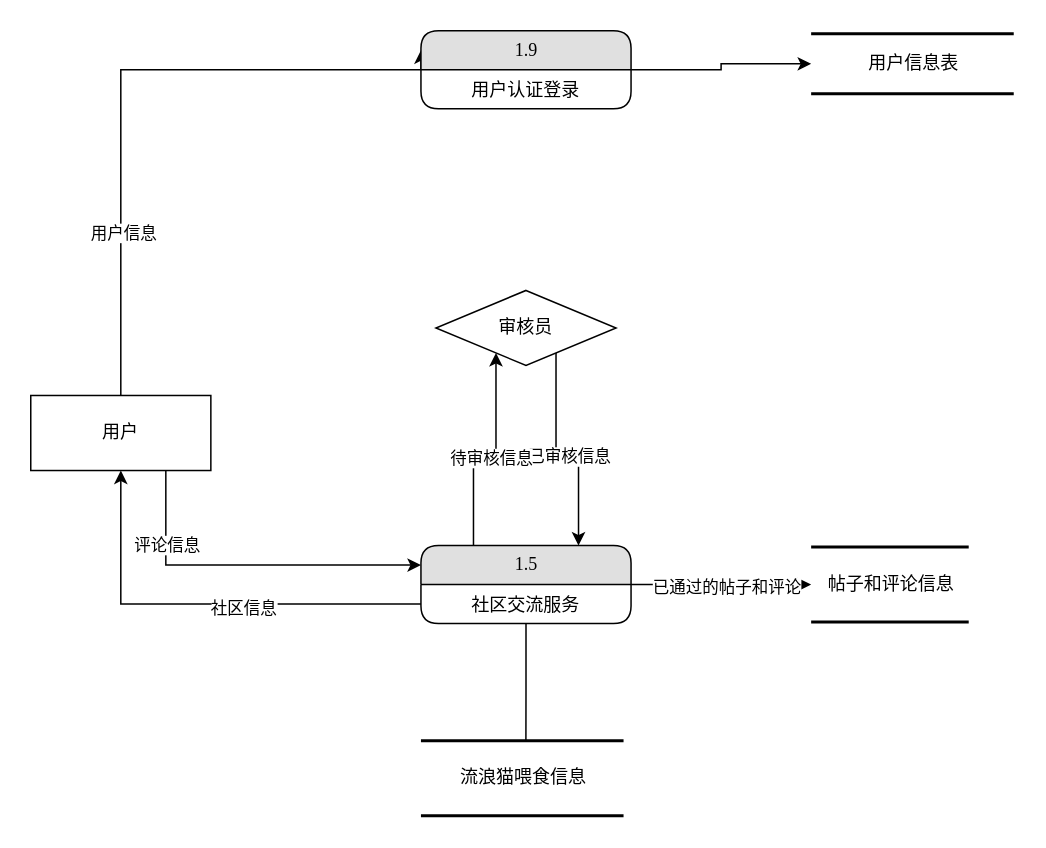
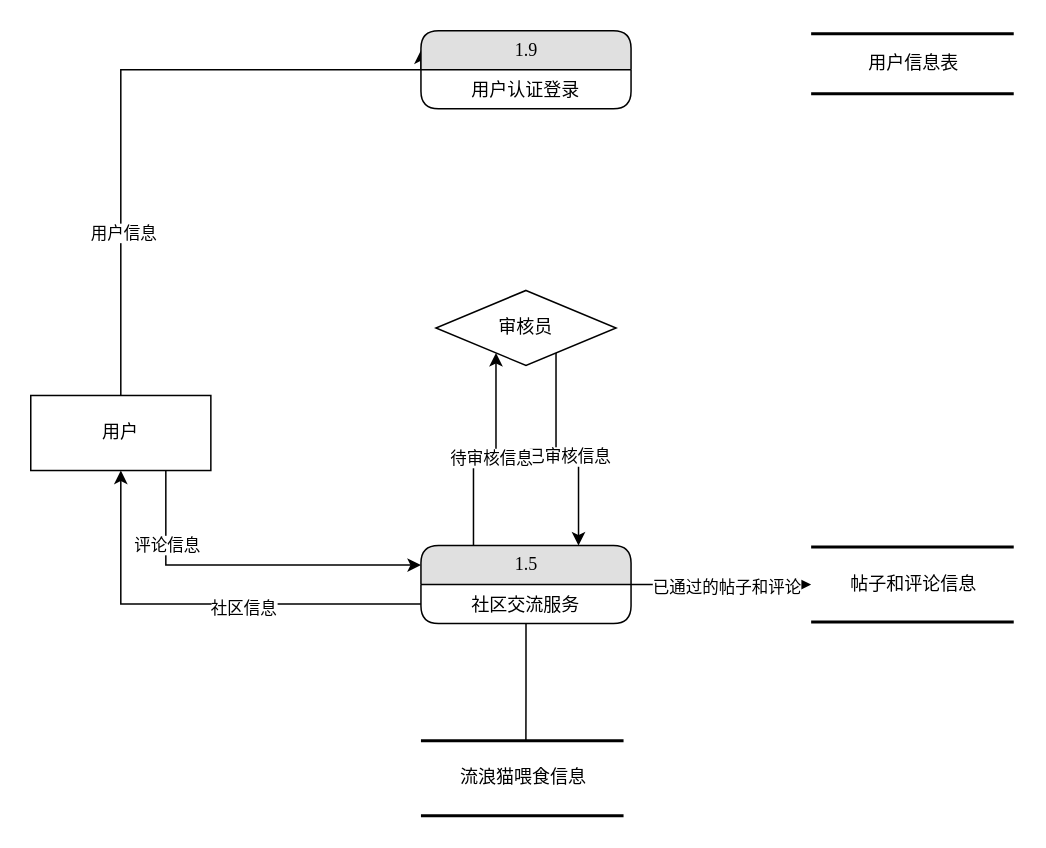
(719, 70) -> none
(890, 584) -> (912, 584)
